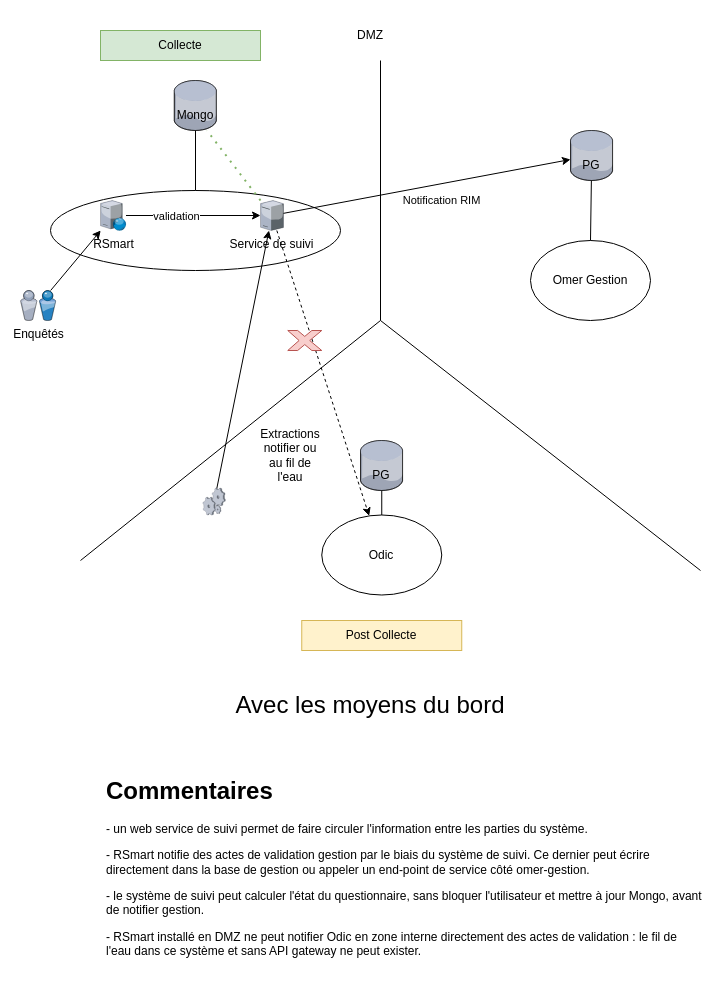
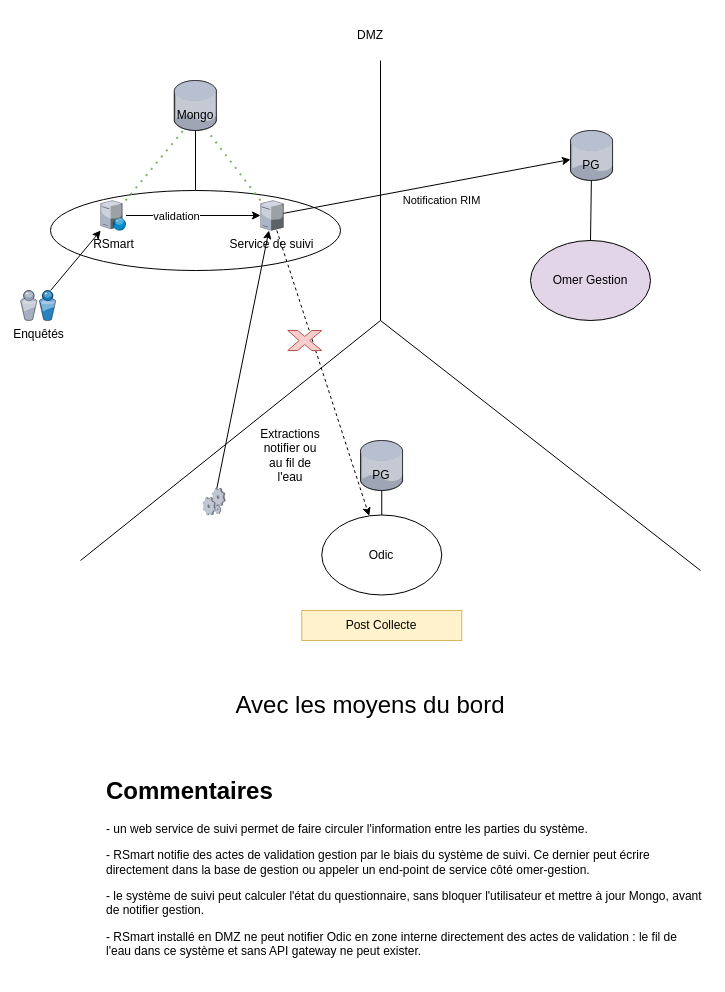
(181, 46) -> none
none -> (154, 166)
(591, 281) -> (591, 281)
(382, 636) -> (382, 626)
